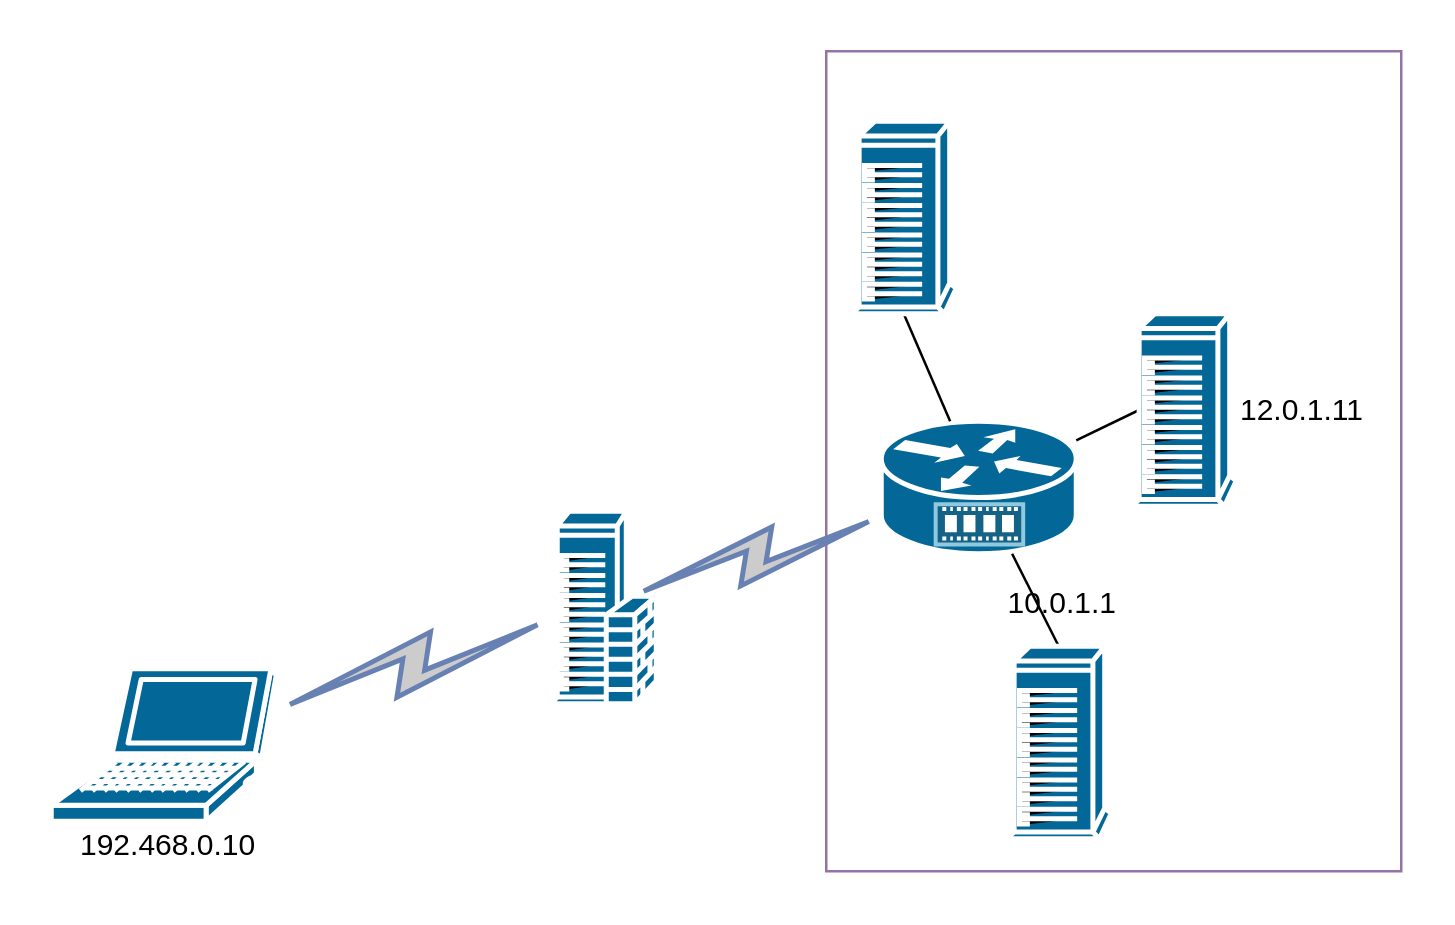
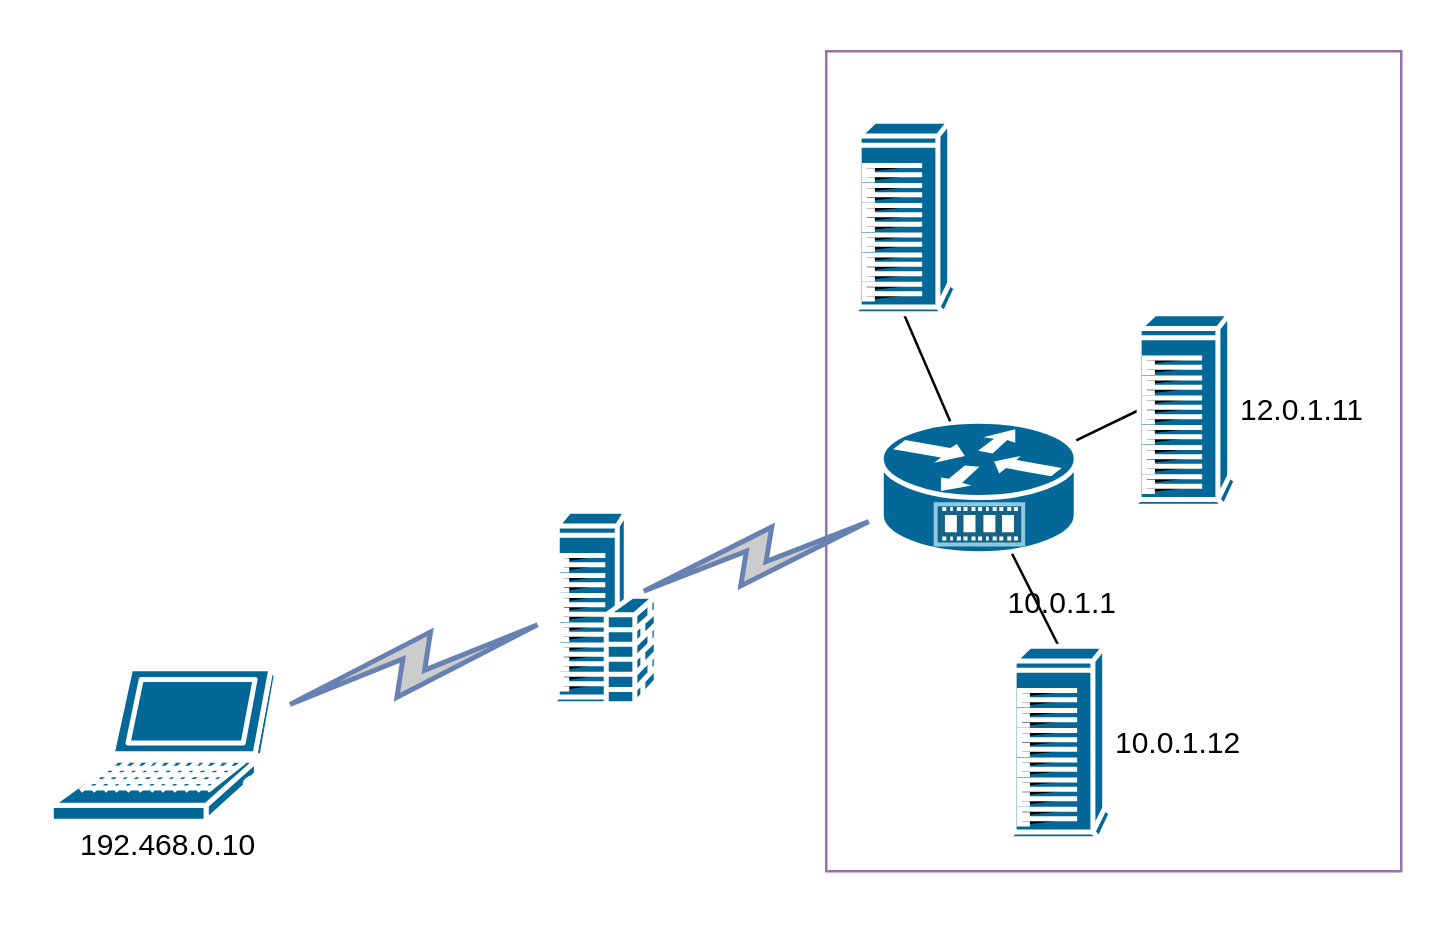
none -> (1199, 743)
